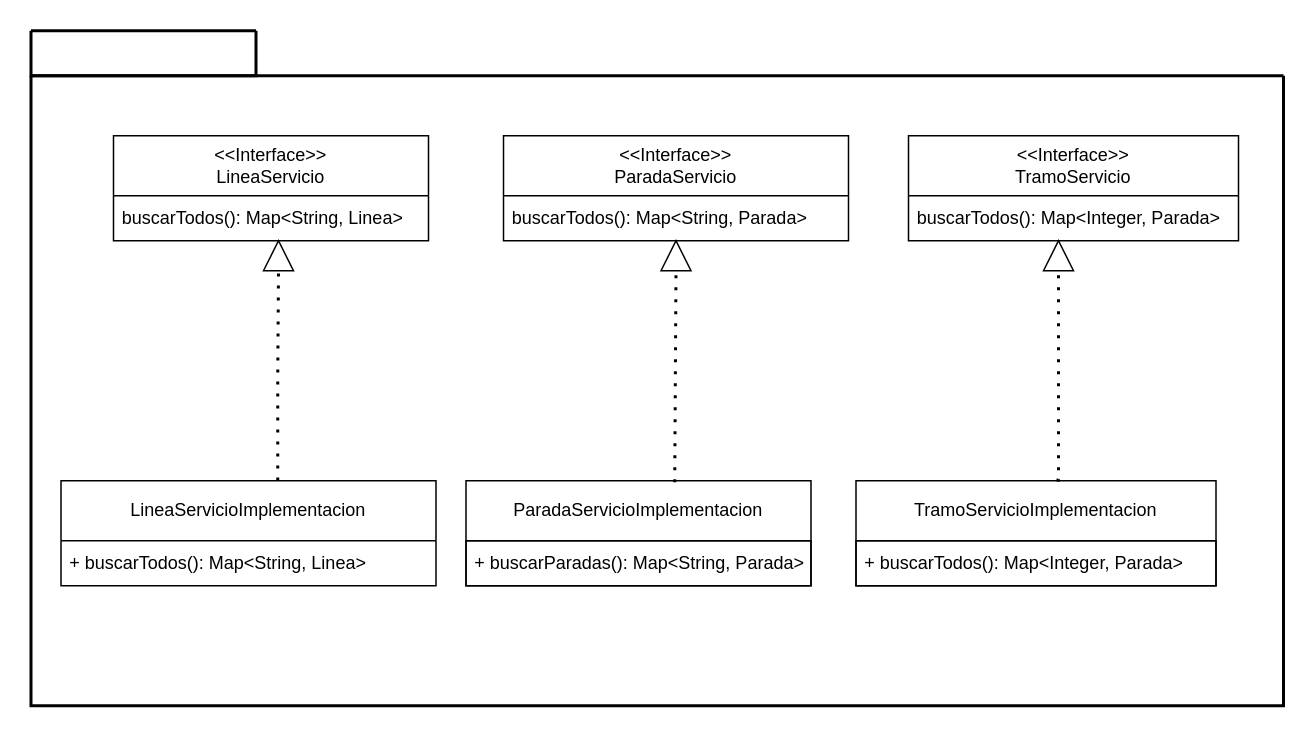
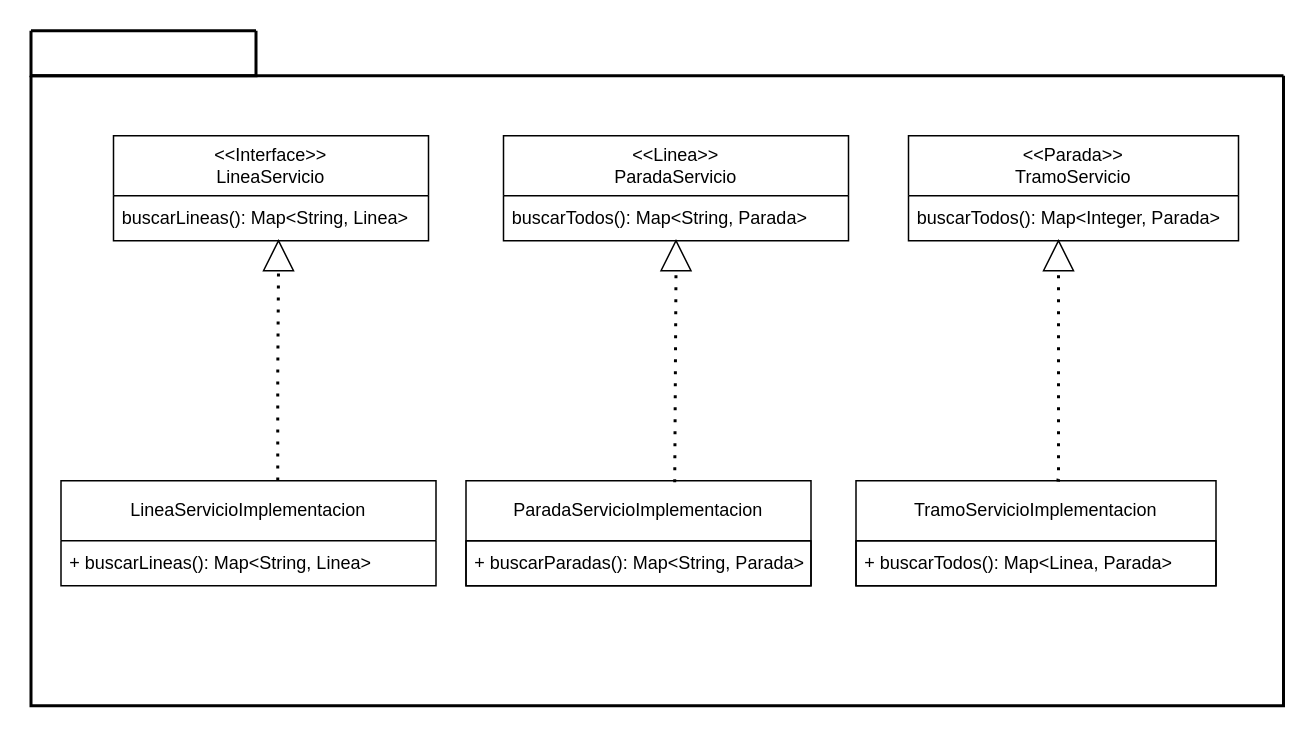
(676, 166) -> (676, 166)
(1073, 166) -> (1073, 166)
(272, 218) -> (272, 218)
(232, 563) -> (235, 563)
(1037, 563) -> (1029, 563)
